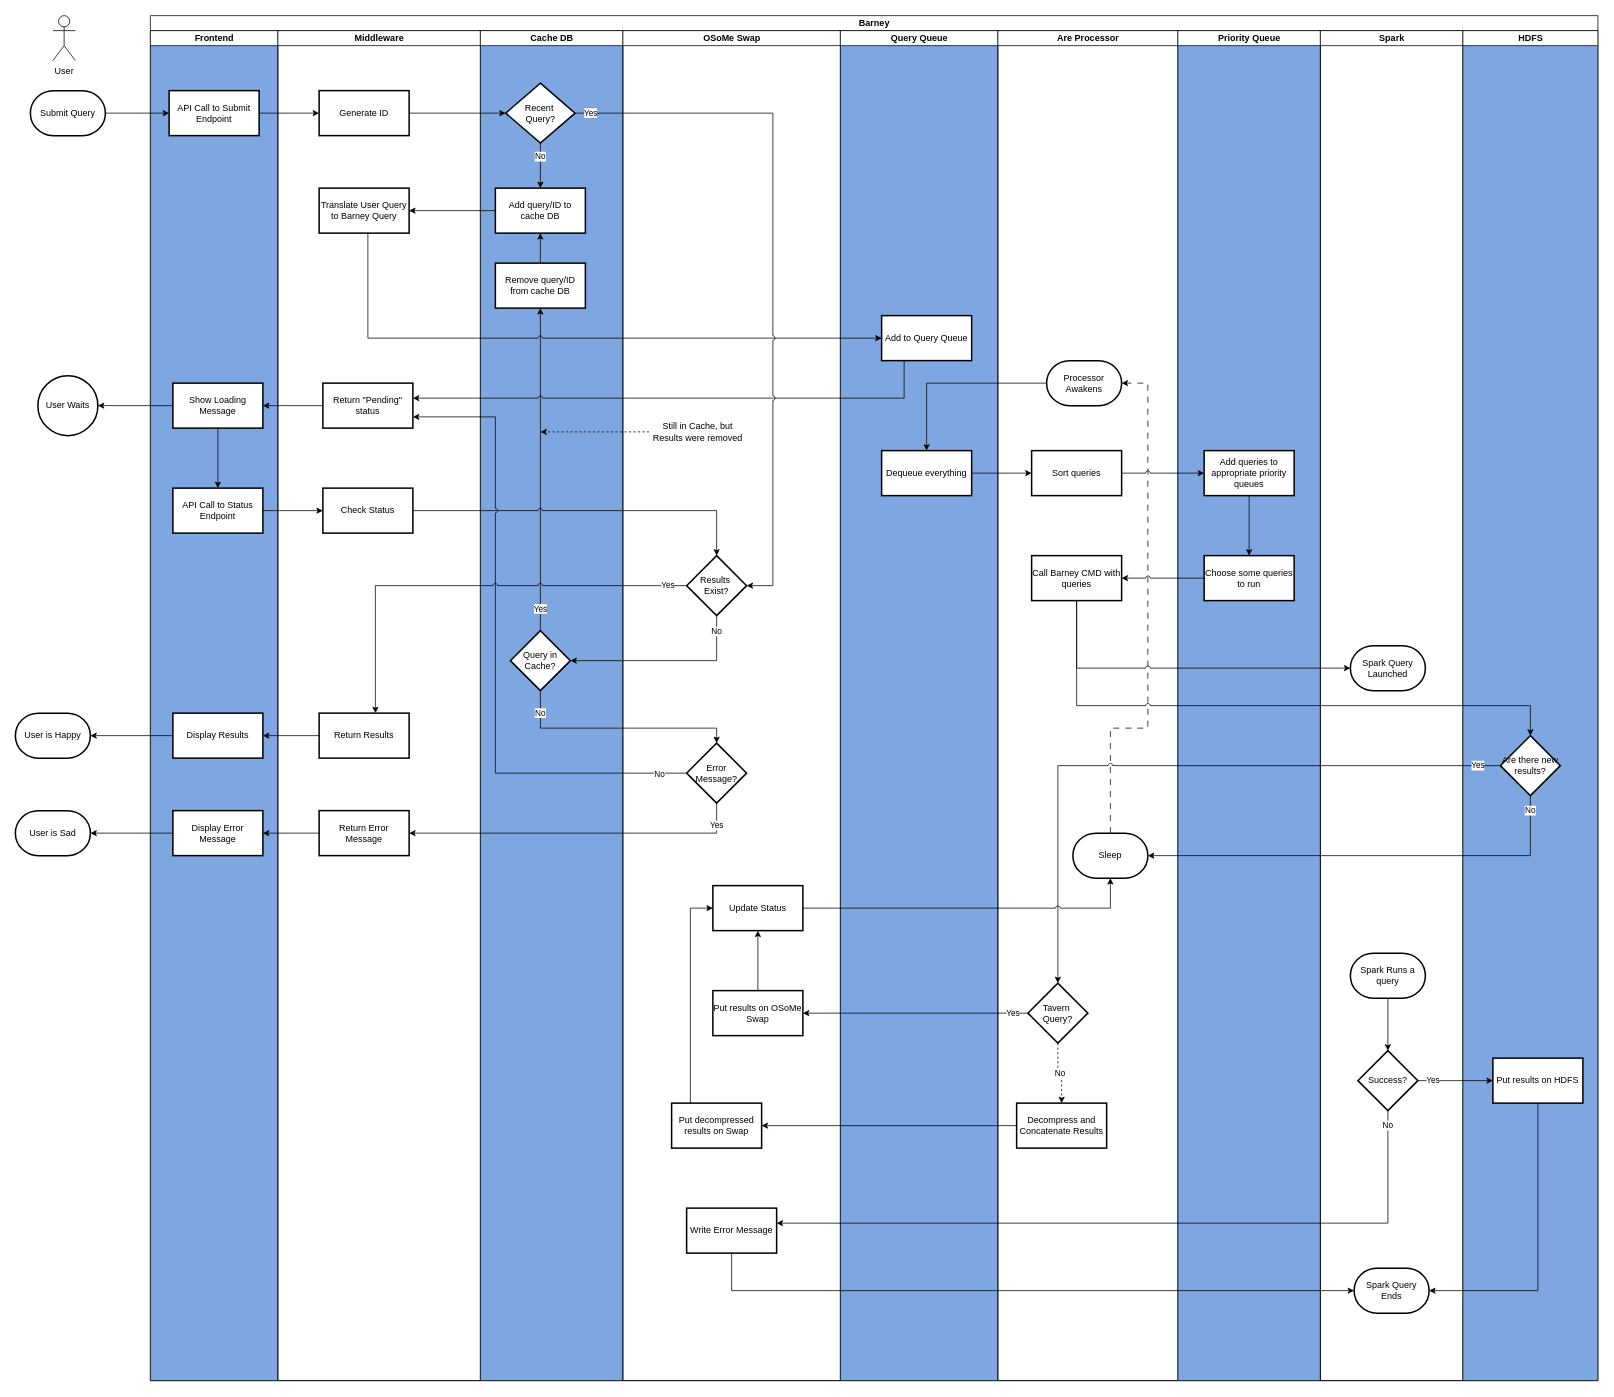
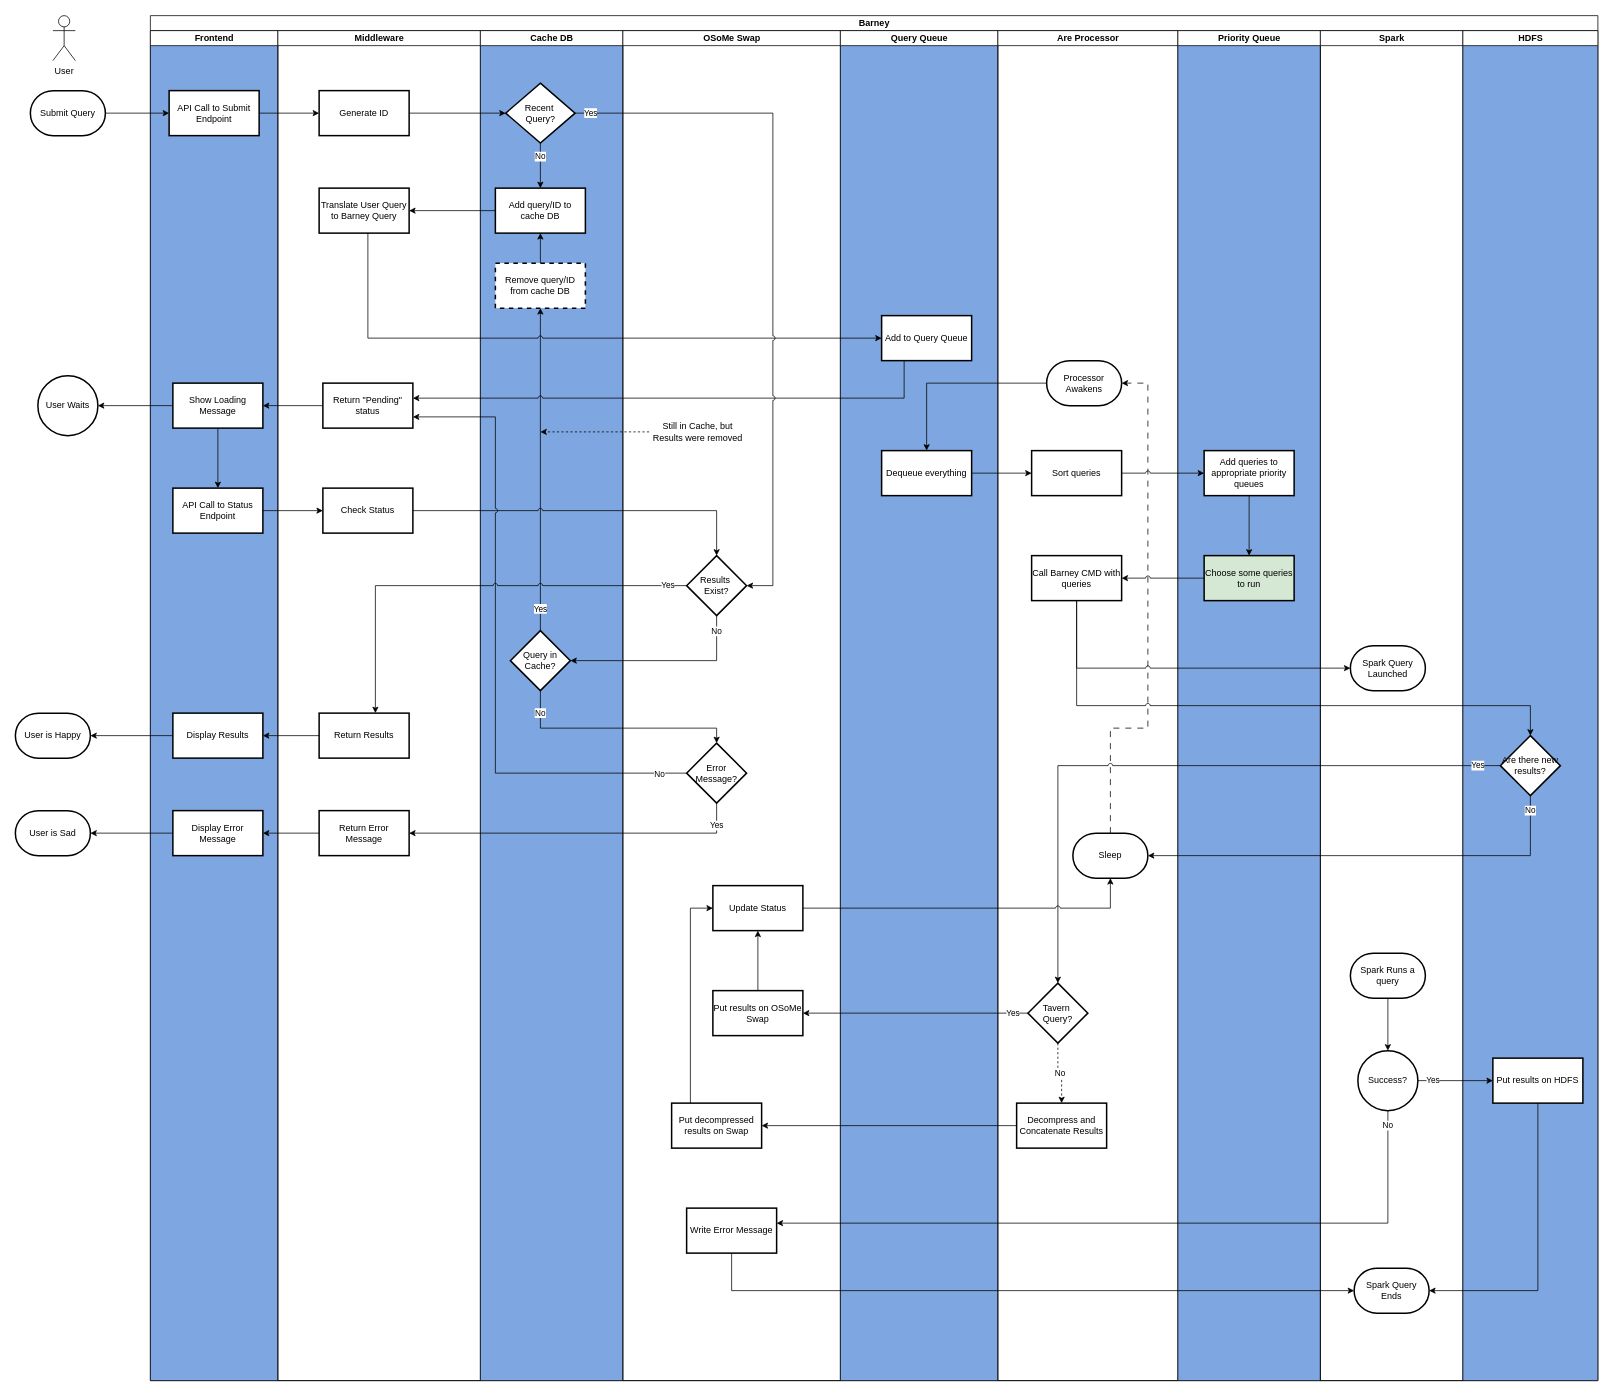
(540, 285) -> (540, 285)
(1249, 578) -> (1249, 578)
(1388, 1080) -> (1388, 1080)
